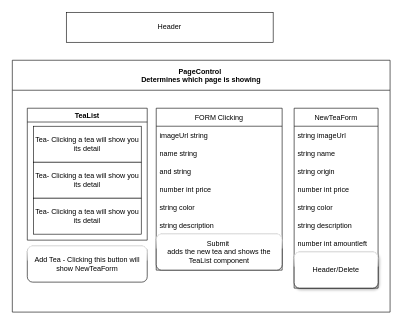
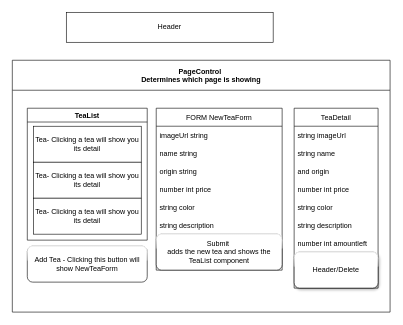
(219, 118) -> (219, 118)
(336, 118) -> (336, 118)
(178, 172) -> (182, 172)
(320, 172) -> (315, 172)
